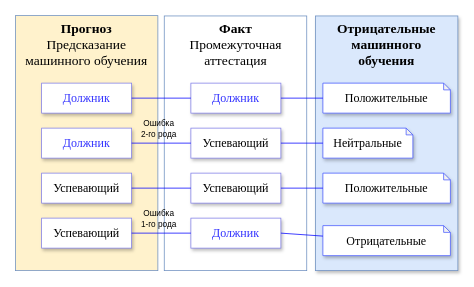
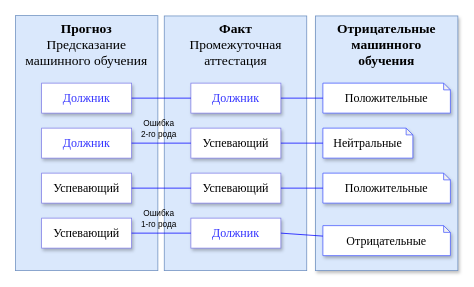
(236, 33) -> (236, 33)
(87, 40) -> (87, 40)
